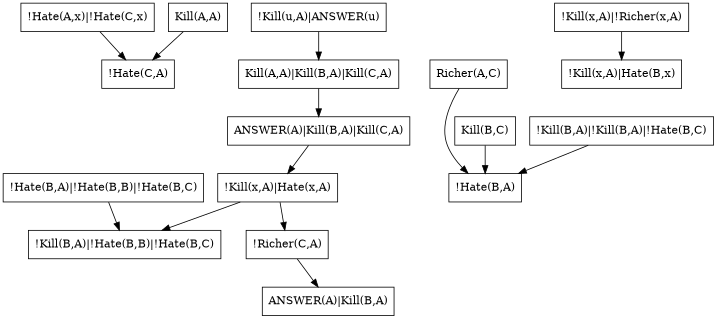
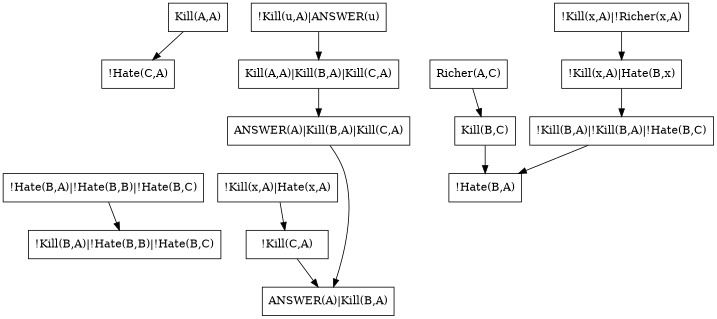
(88, 17) -> none
none -> (622, 99)
(445, 129) -> (476, 99)
(300, 156) -> (349, 211)
(205, 215) -> none
(287, 245) -> (287, 245)
